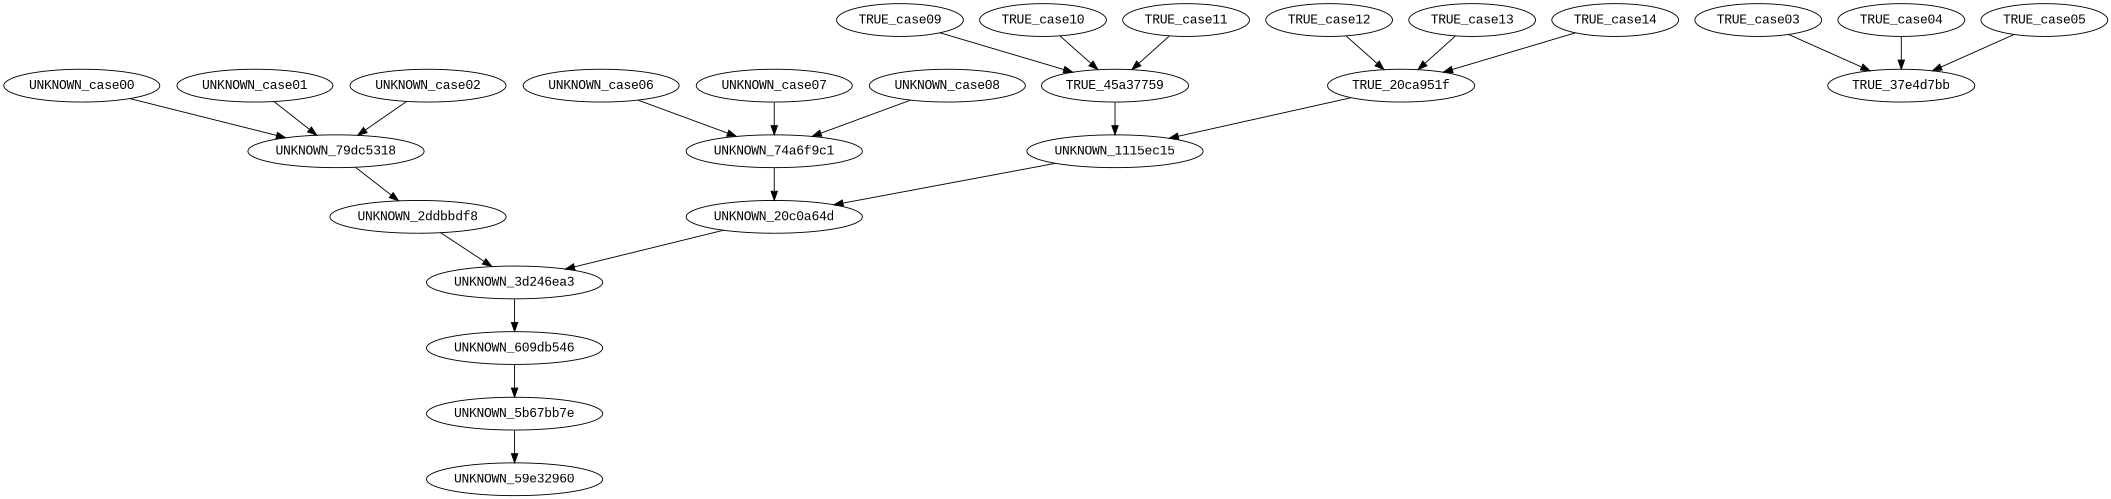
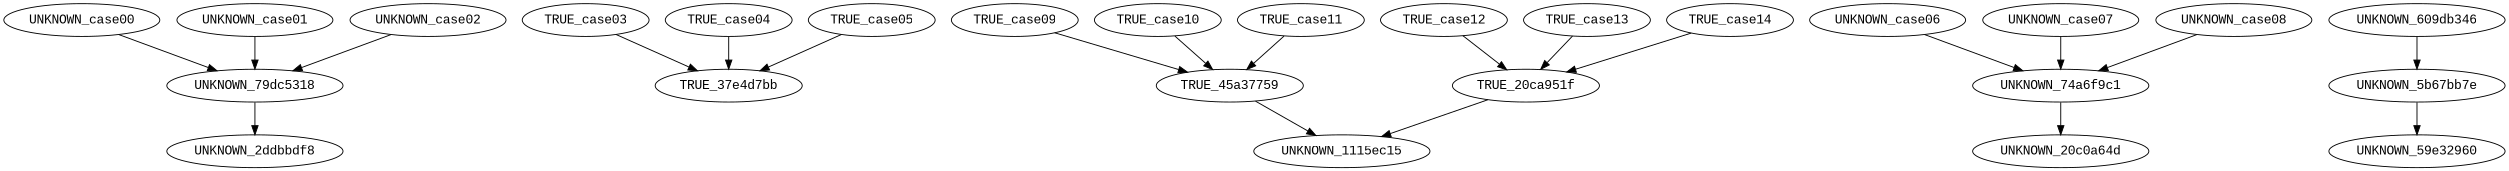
(949, 183) -> none
(515, 282) -> none
(515, 348) -> (2417, 20)
